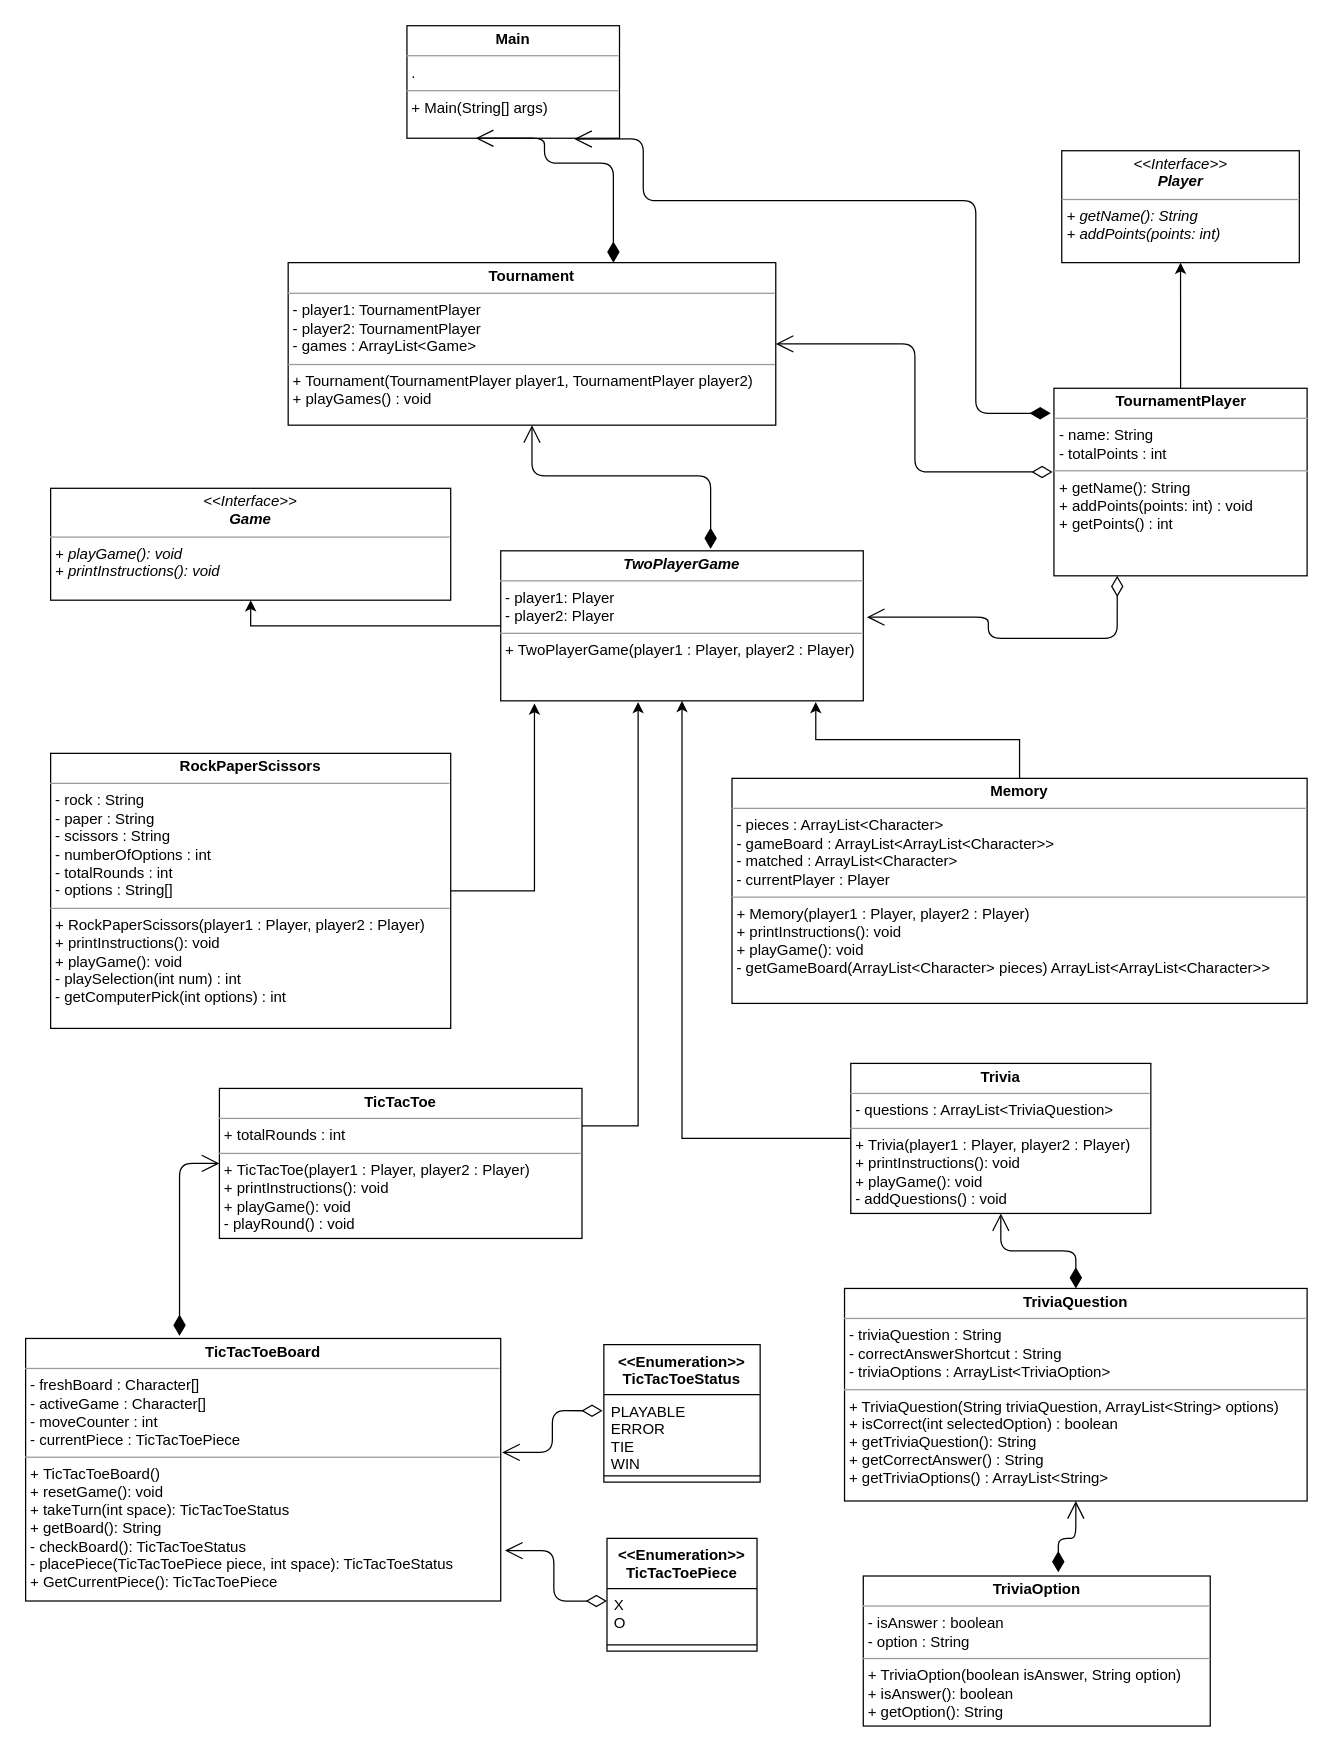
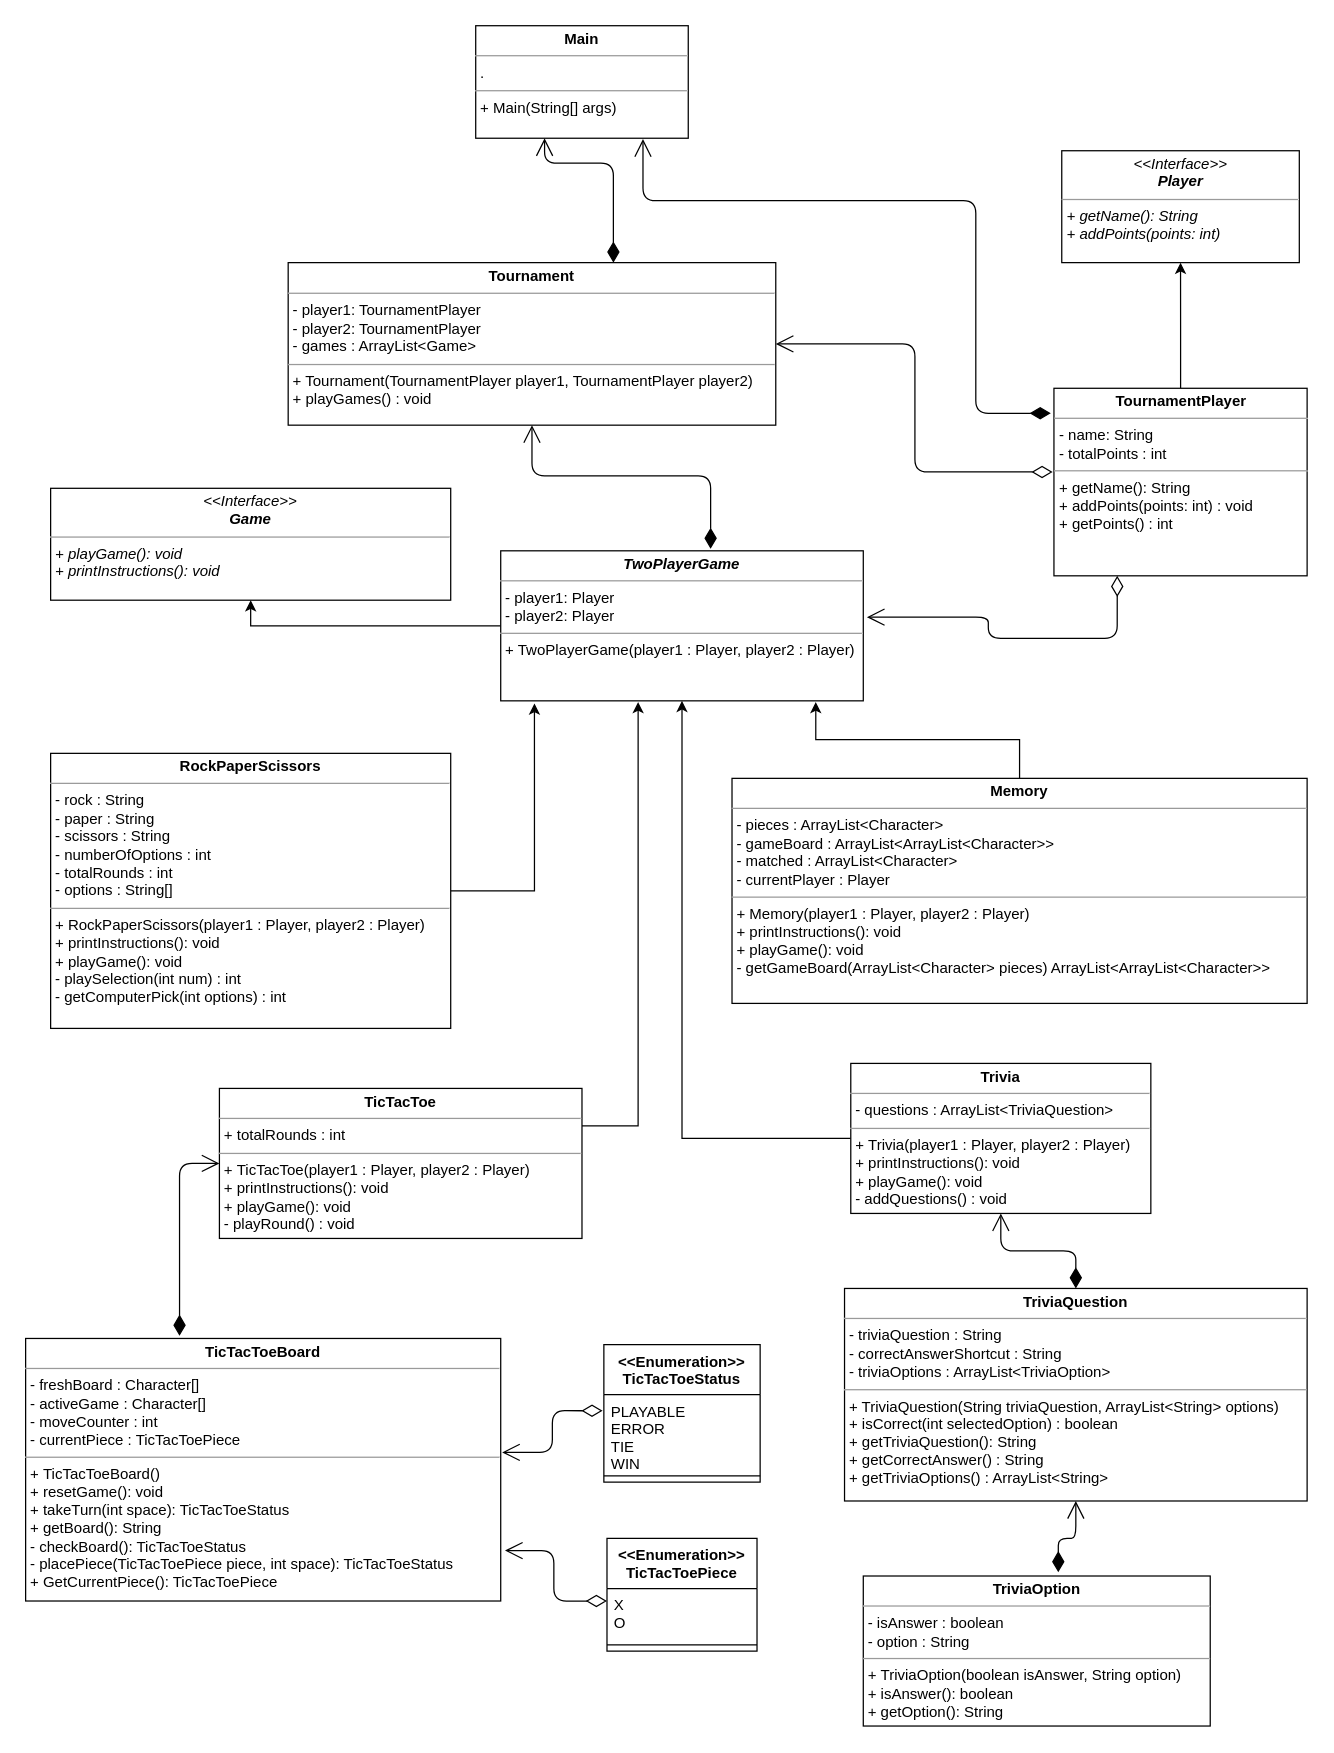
(513, 82) -> (582, 82)
